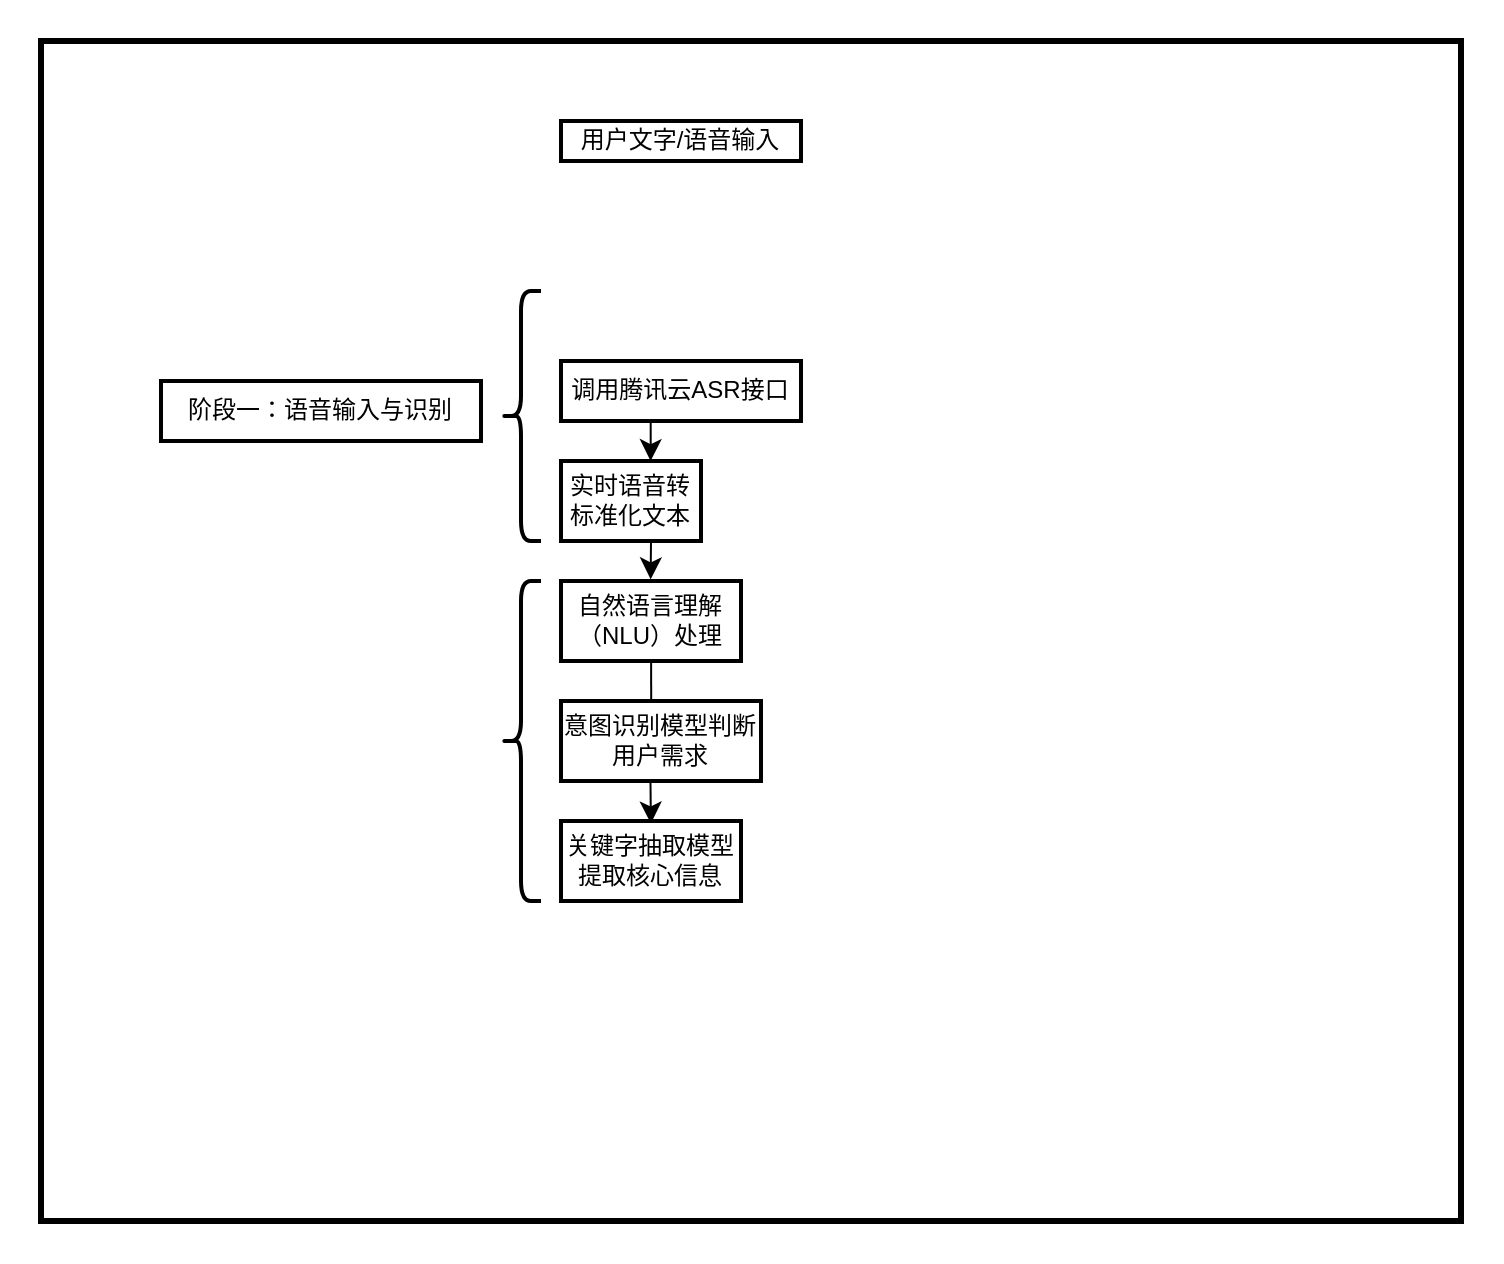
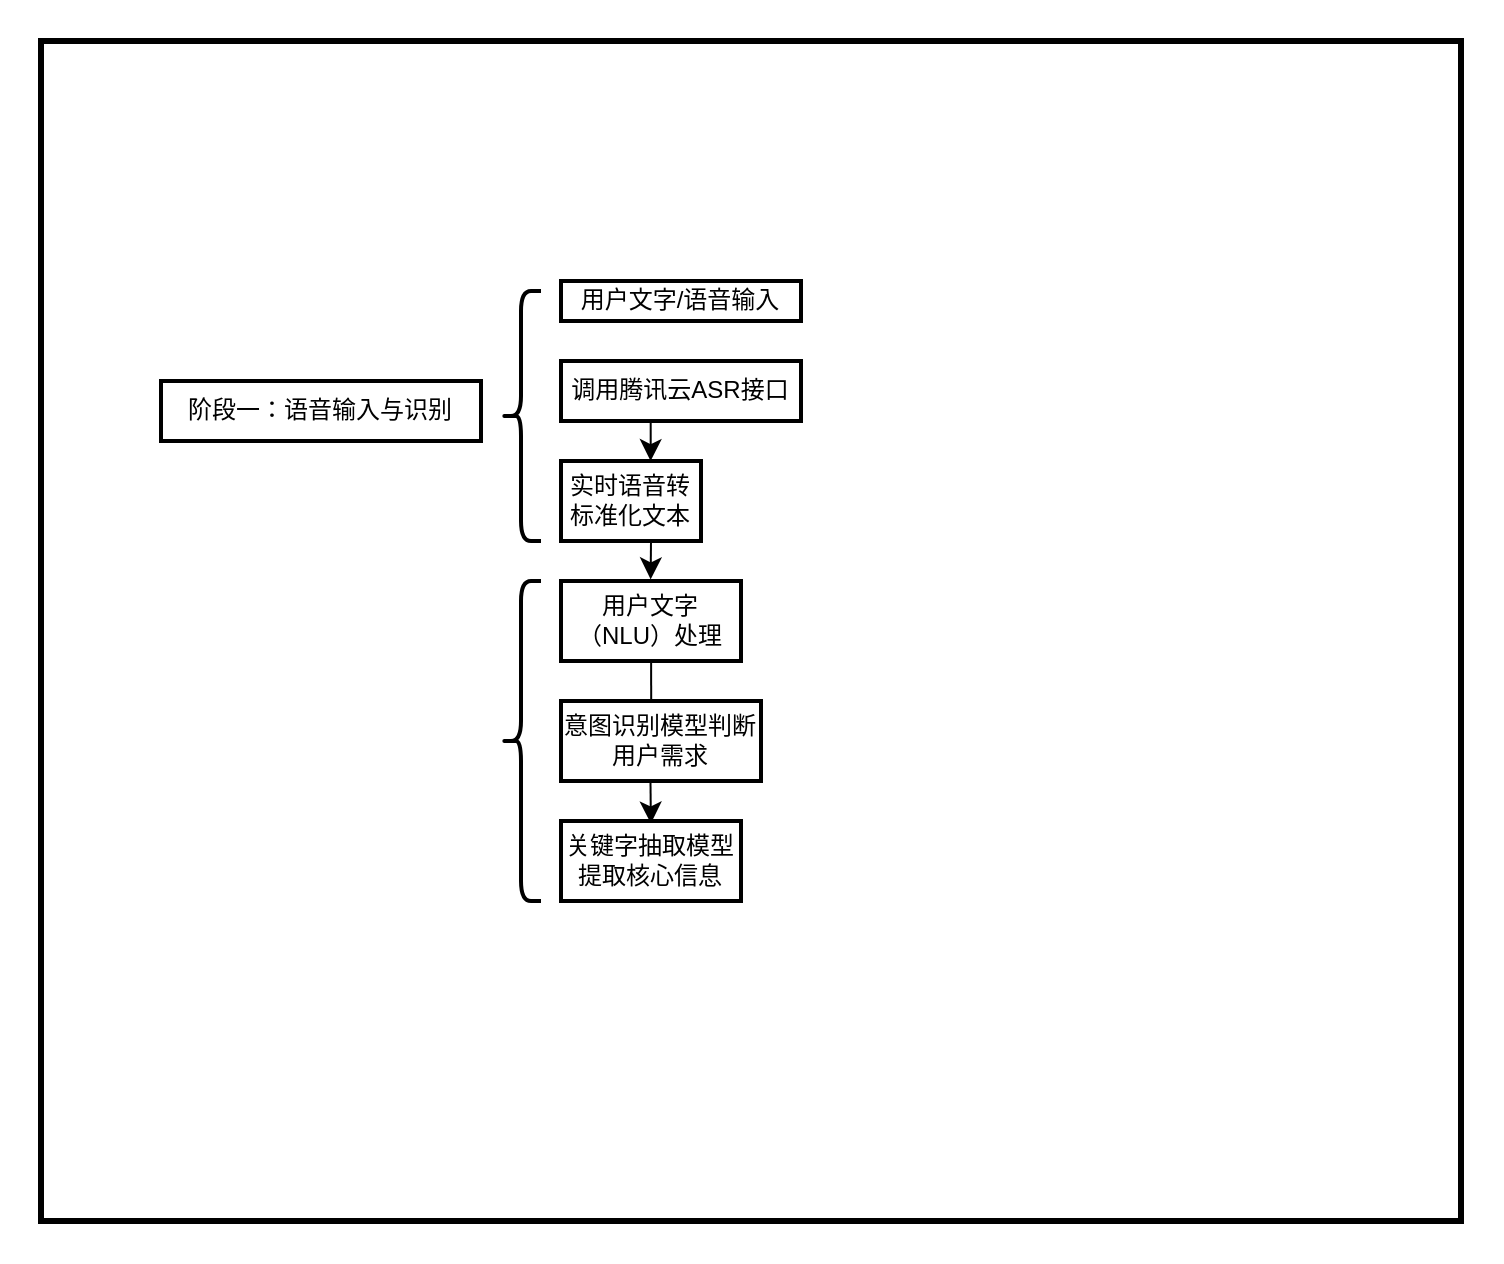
(681, 141) -> (681, 301)
(651, 621) -> (651, 621)
